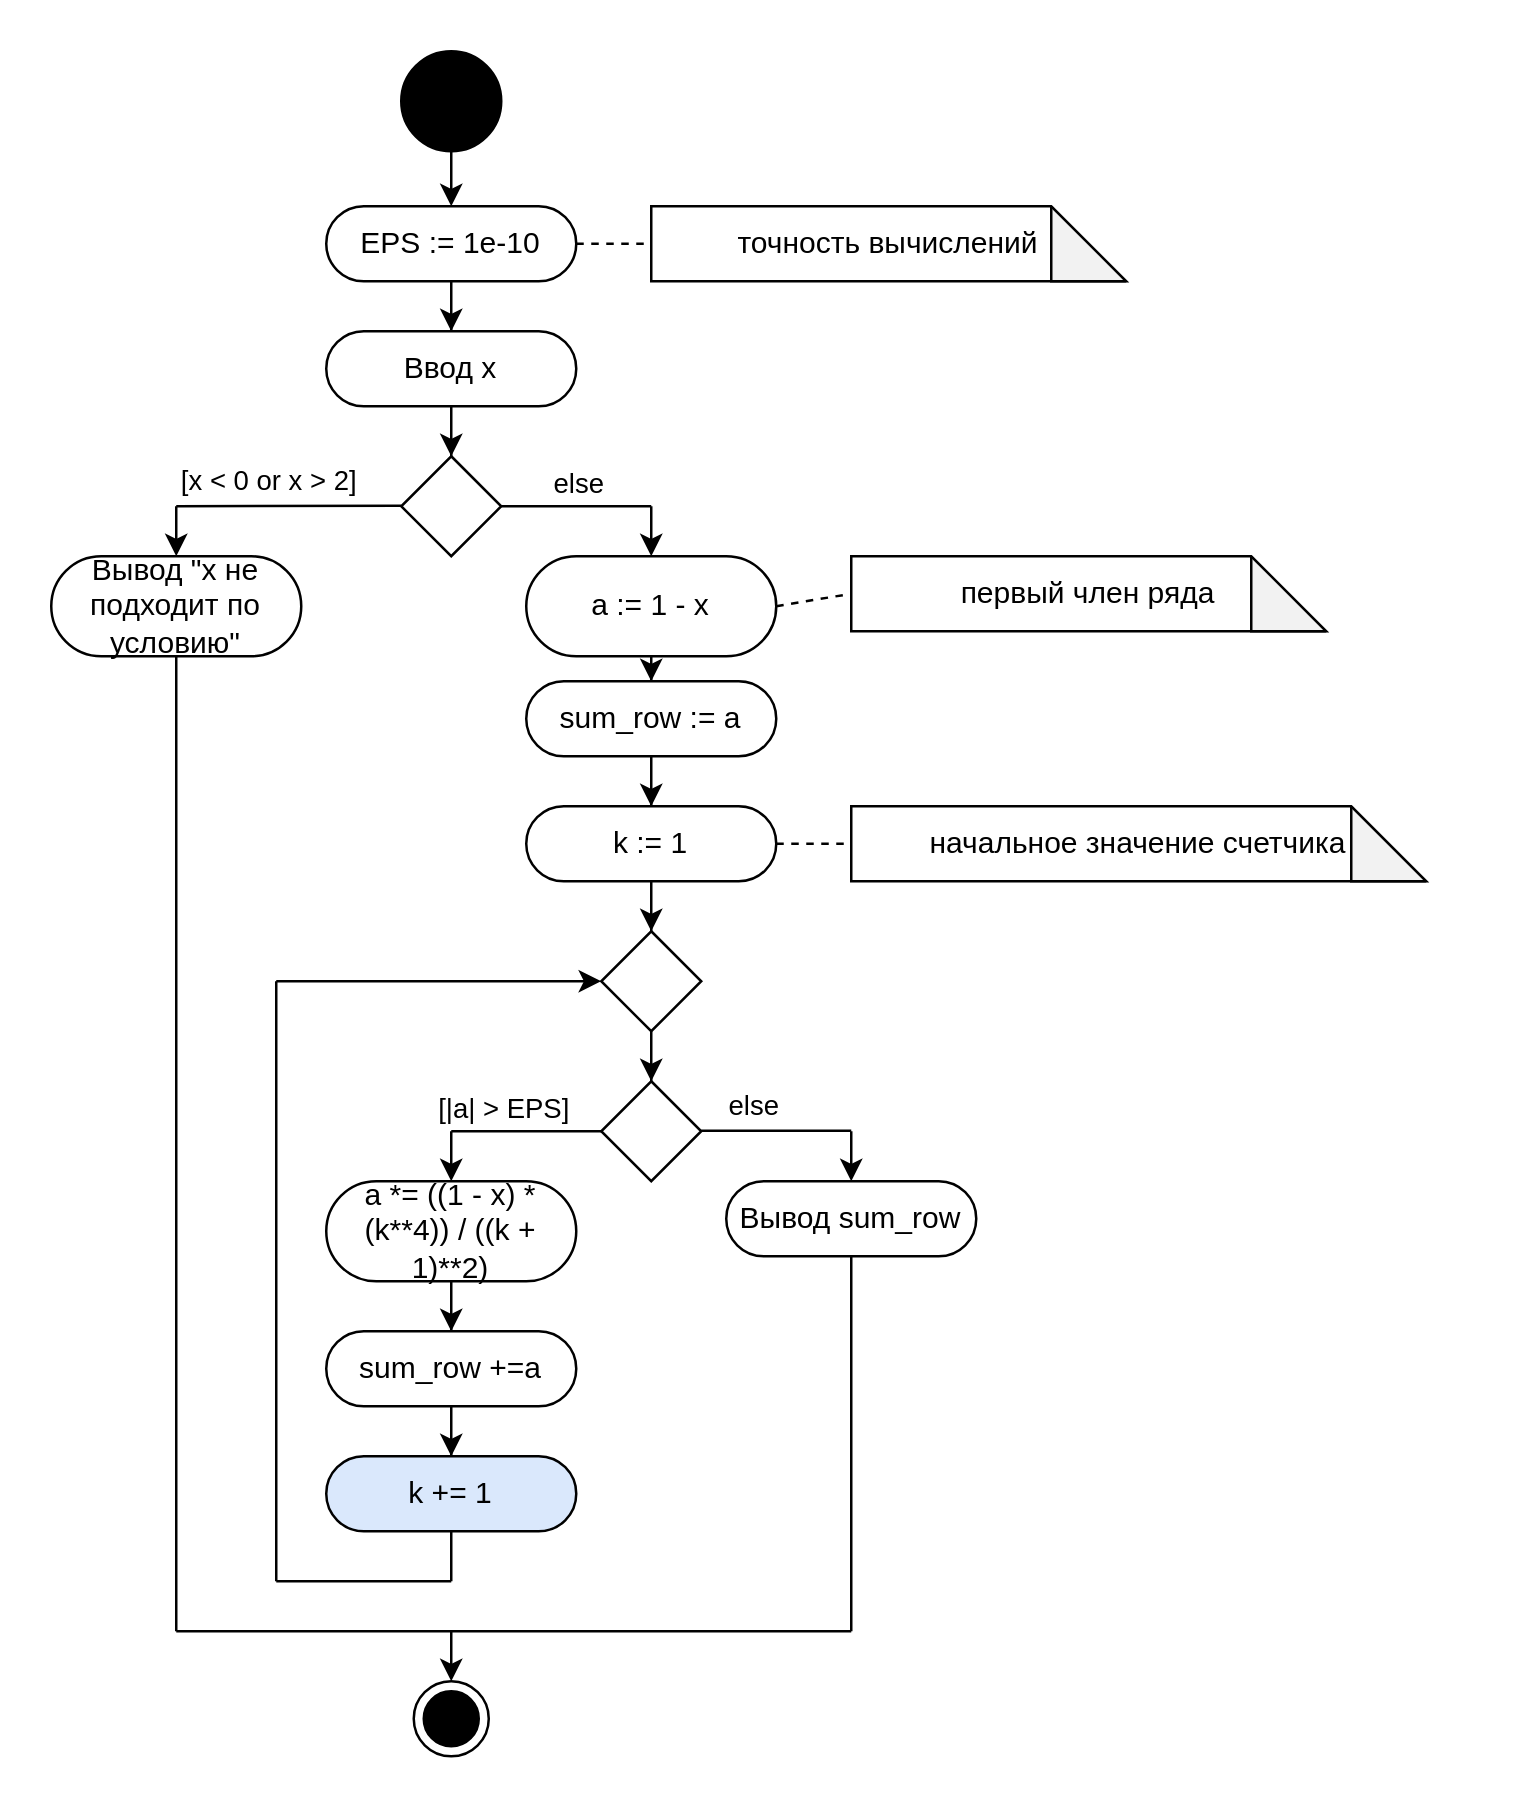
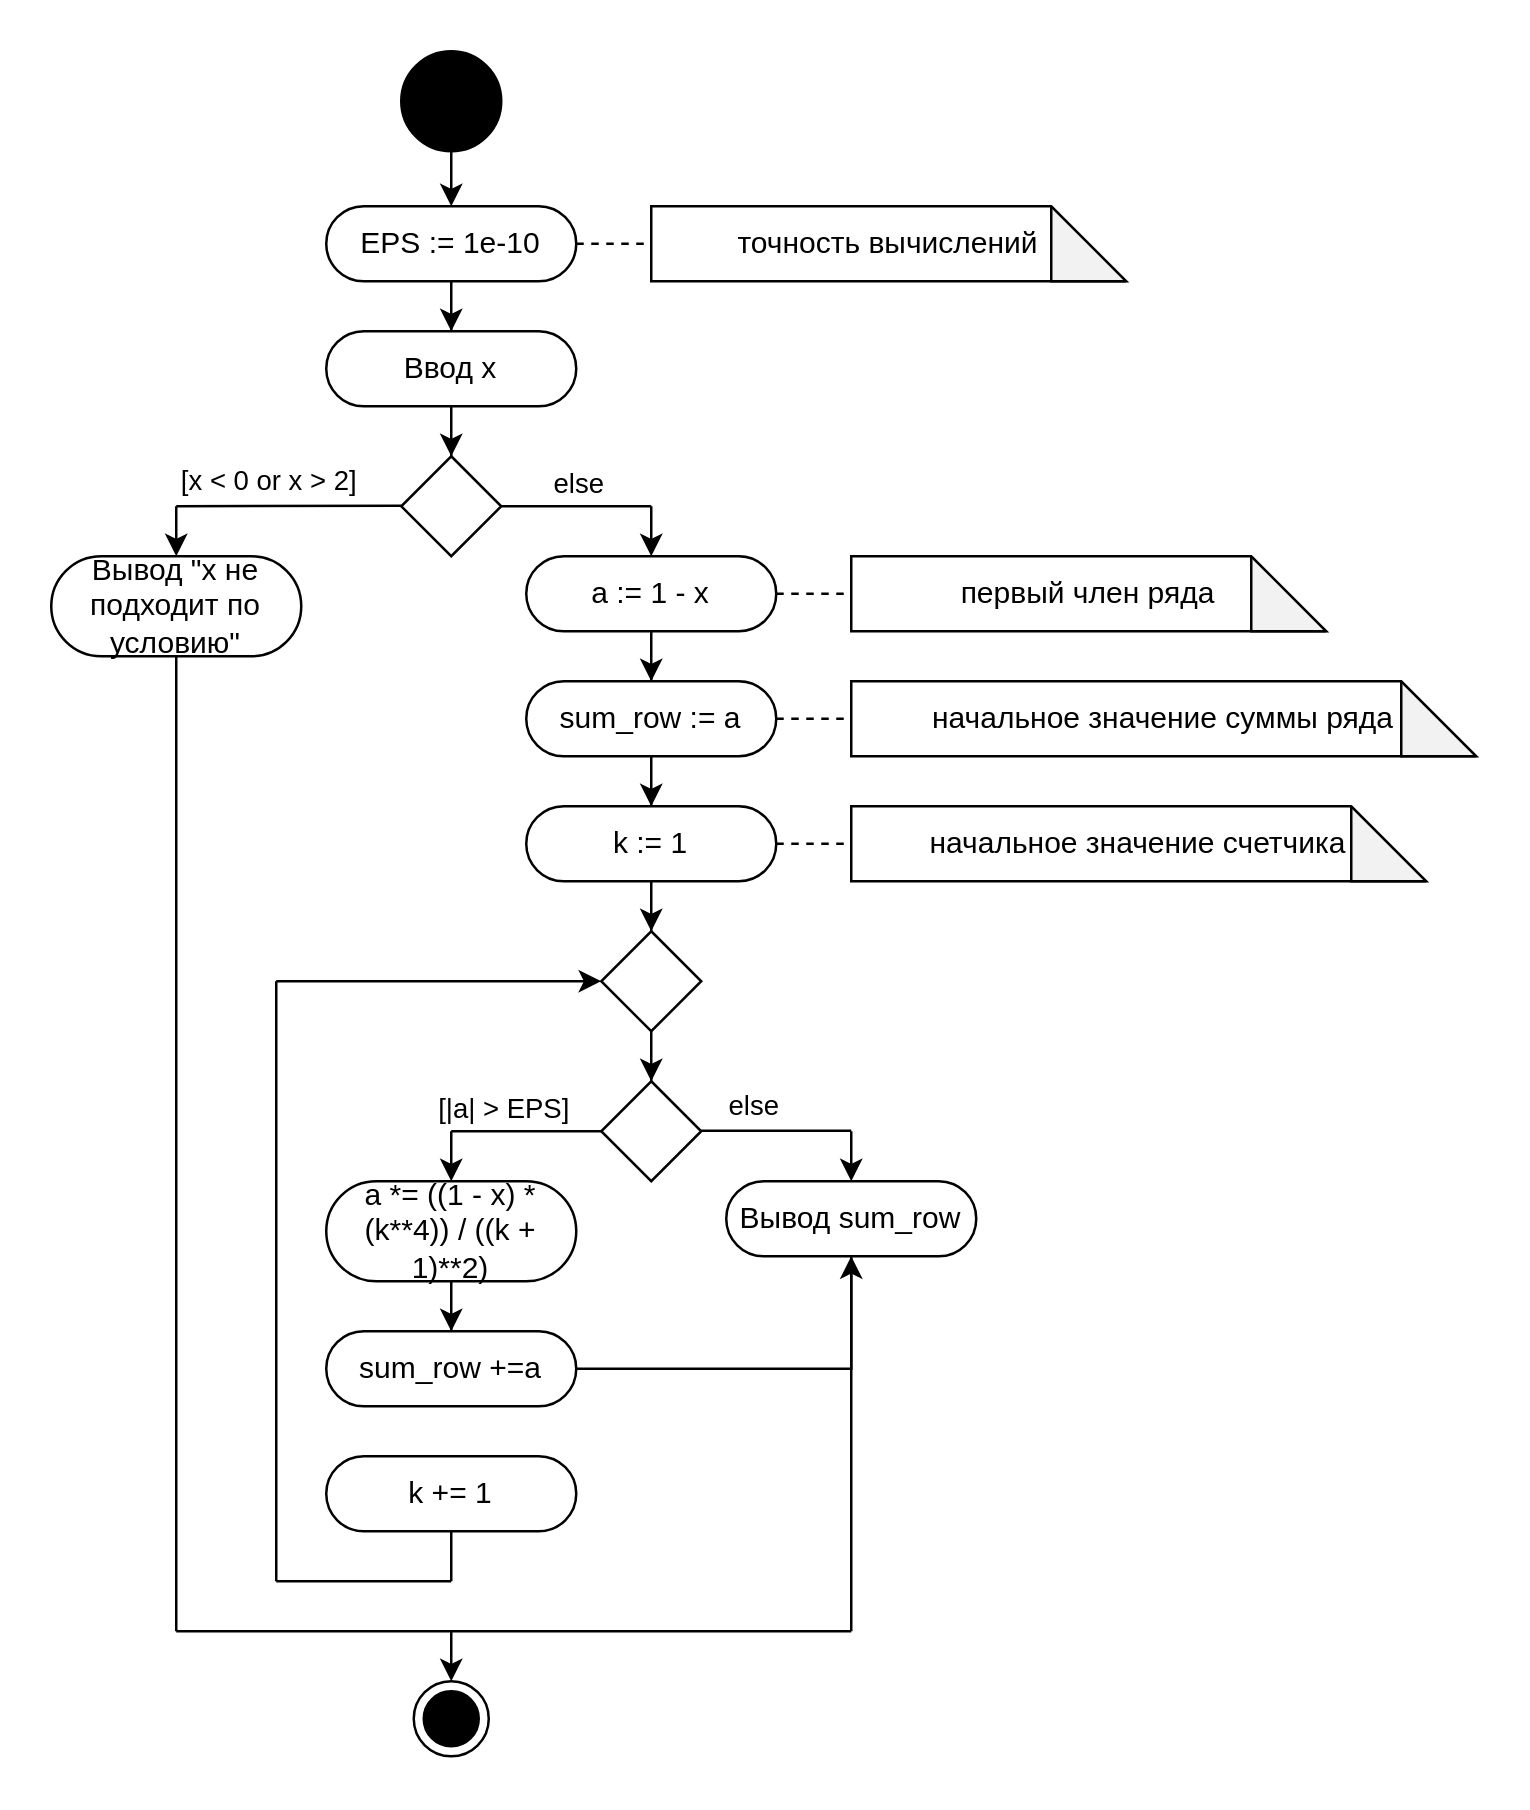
(651, 606) -> (651, 594)
none -> (813, 719)
none -> (1164, 719)
(451, 1439) -> (711, 1369)
(451, 1494) -> (451, 1494)
